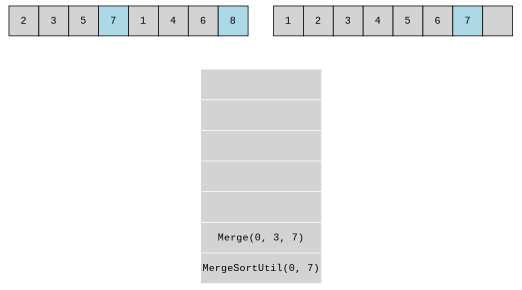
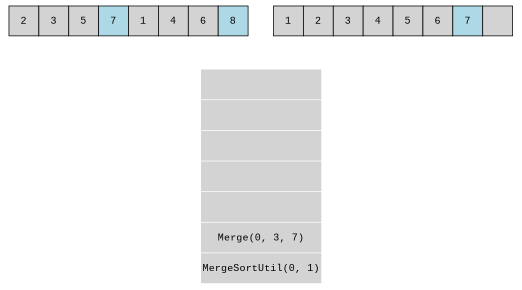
(261, 268) -> (261, 268)
